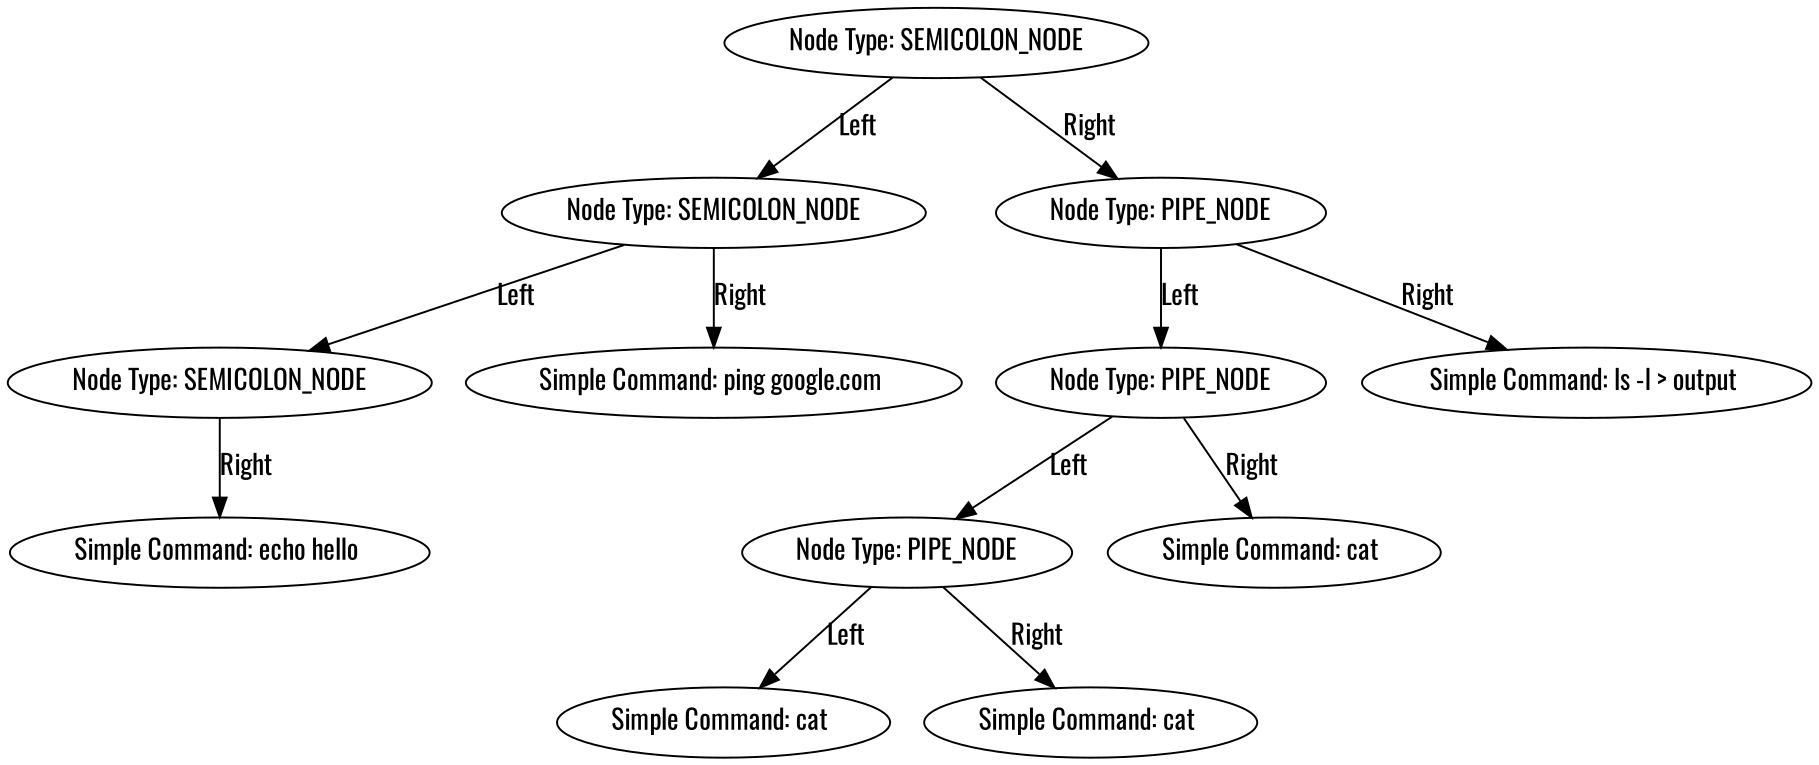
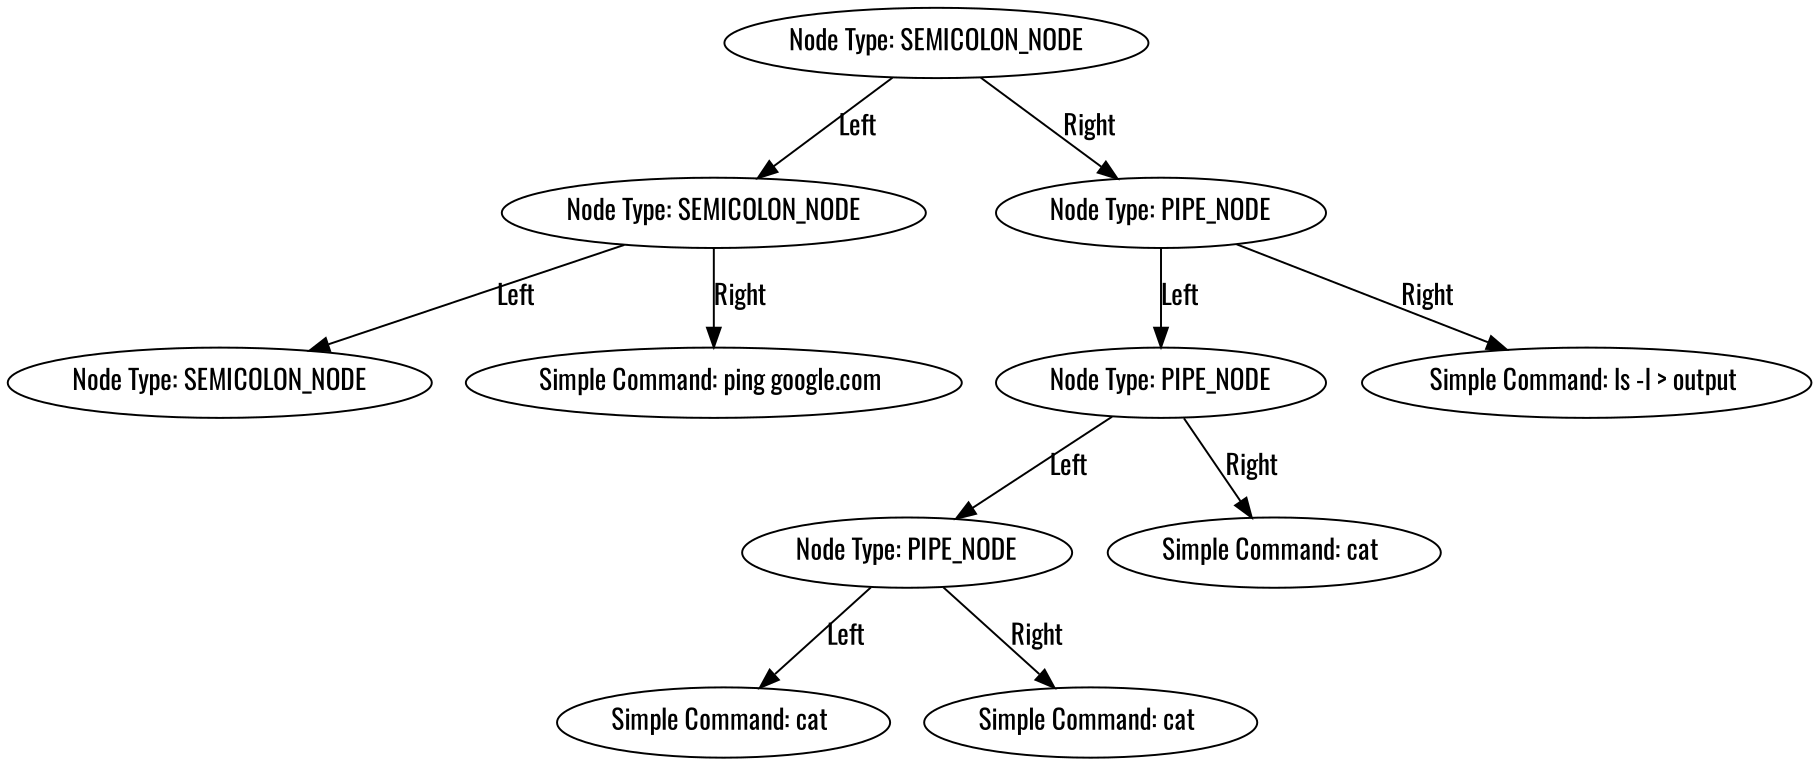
(220, 553) -> none
